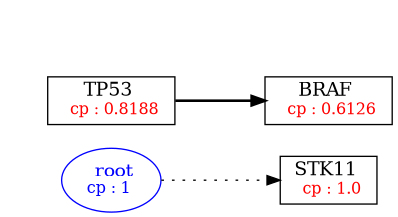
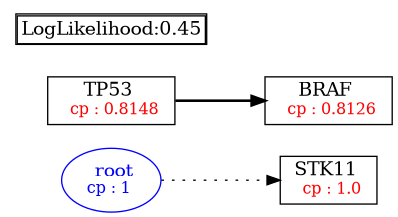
none -> (111, 29)
(115, 109) -> (115, 109)
(332, 109) -> (332, 109)
